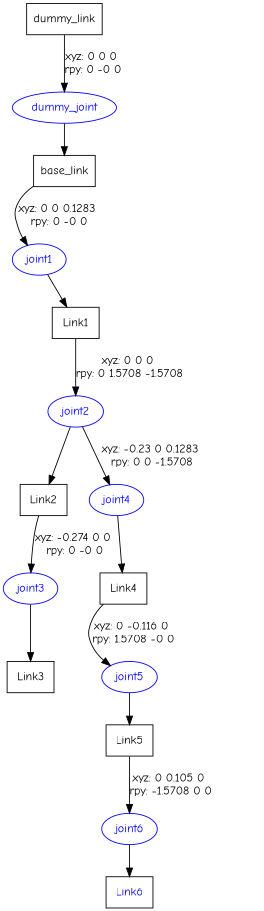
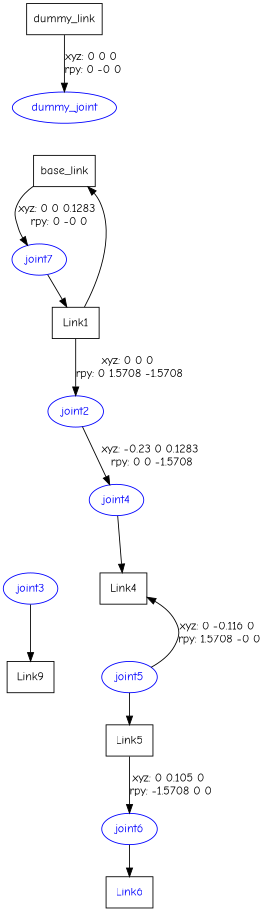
(64, 135) -> (104, 251)
(39, 260) -> (39, 260)
(44, 500) -> none
(89, 632) -> (179, 635)
(31, 677) -> (31, 677)
